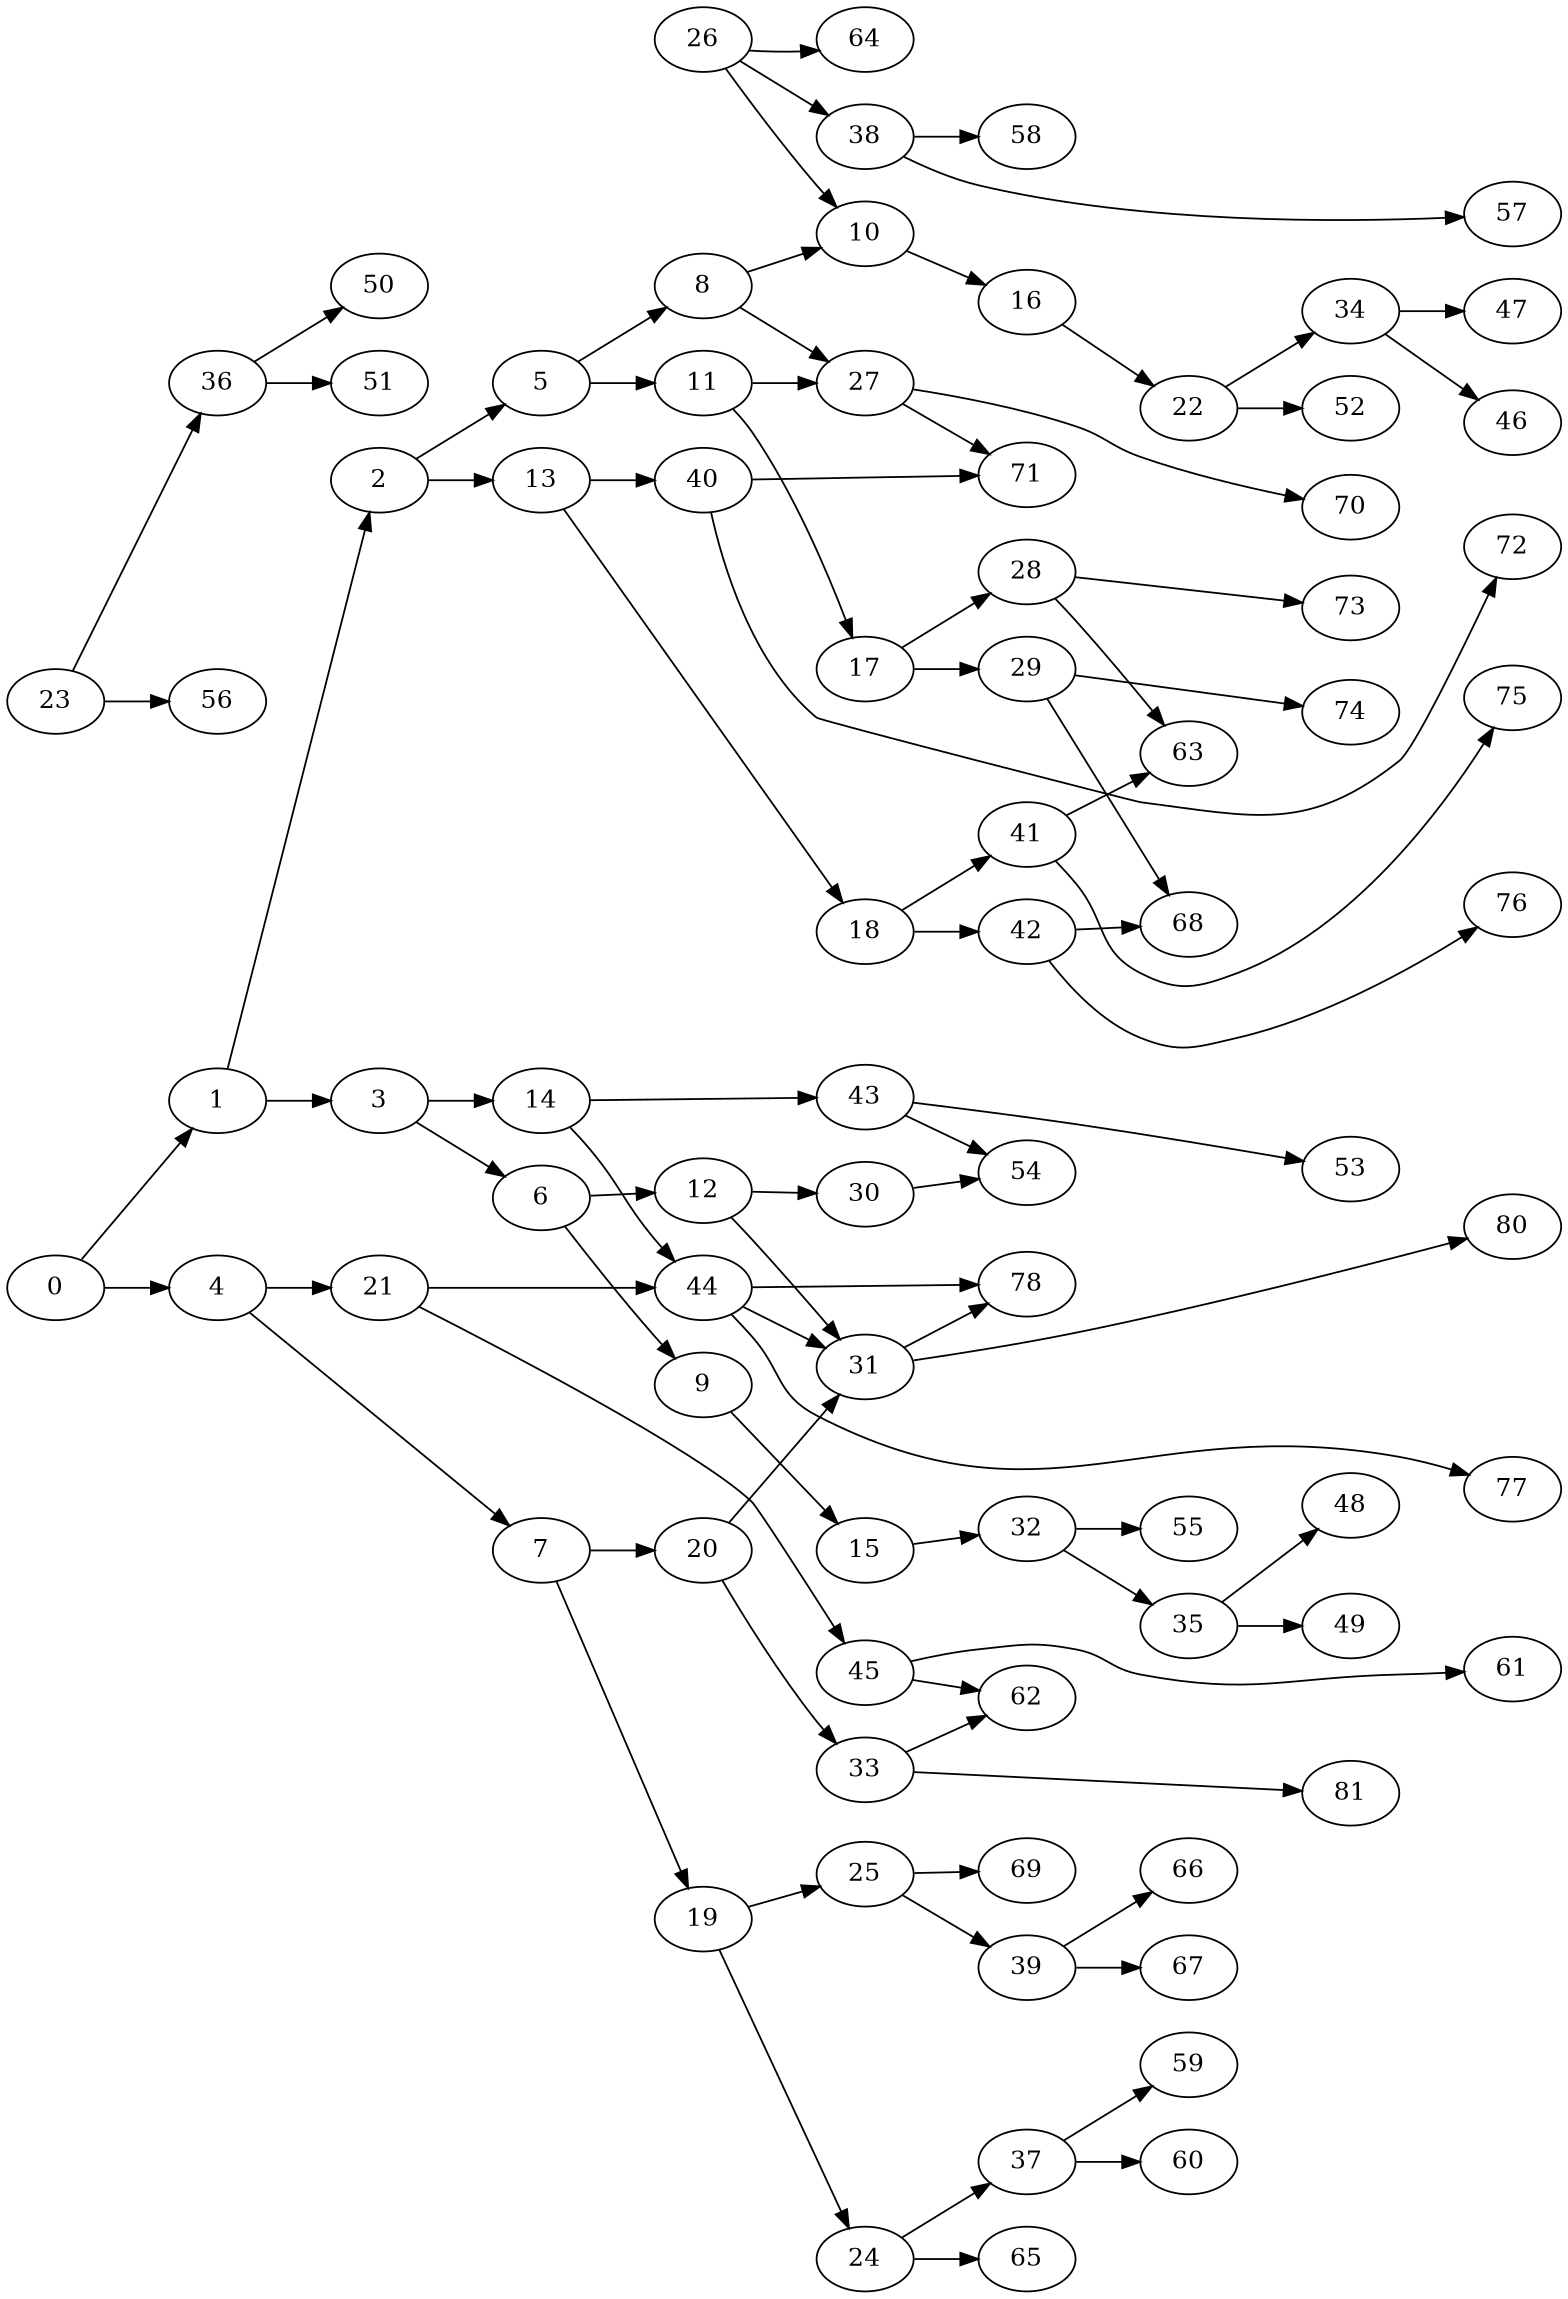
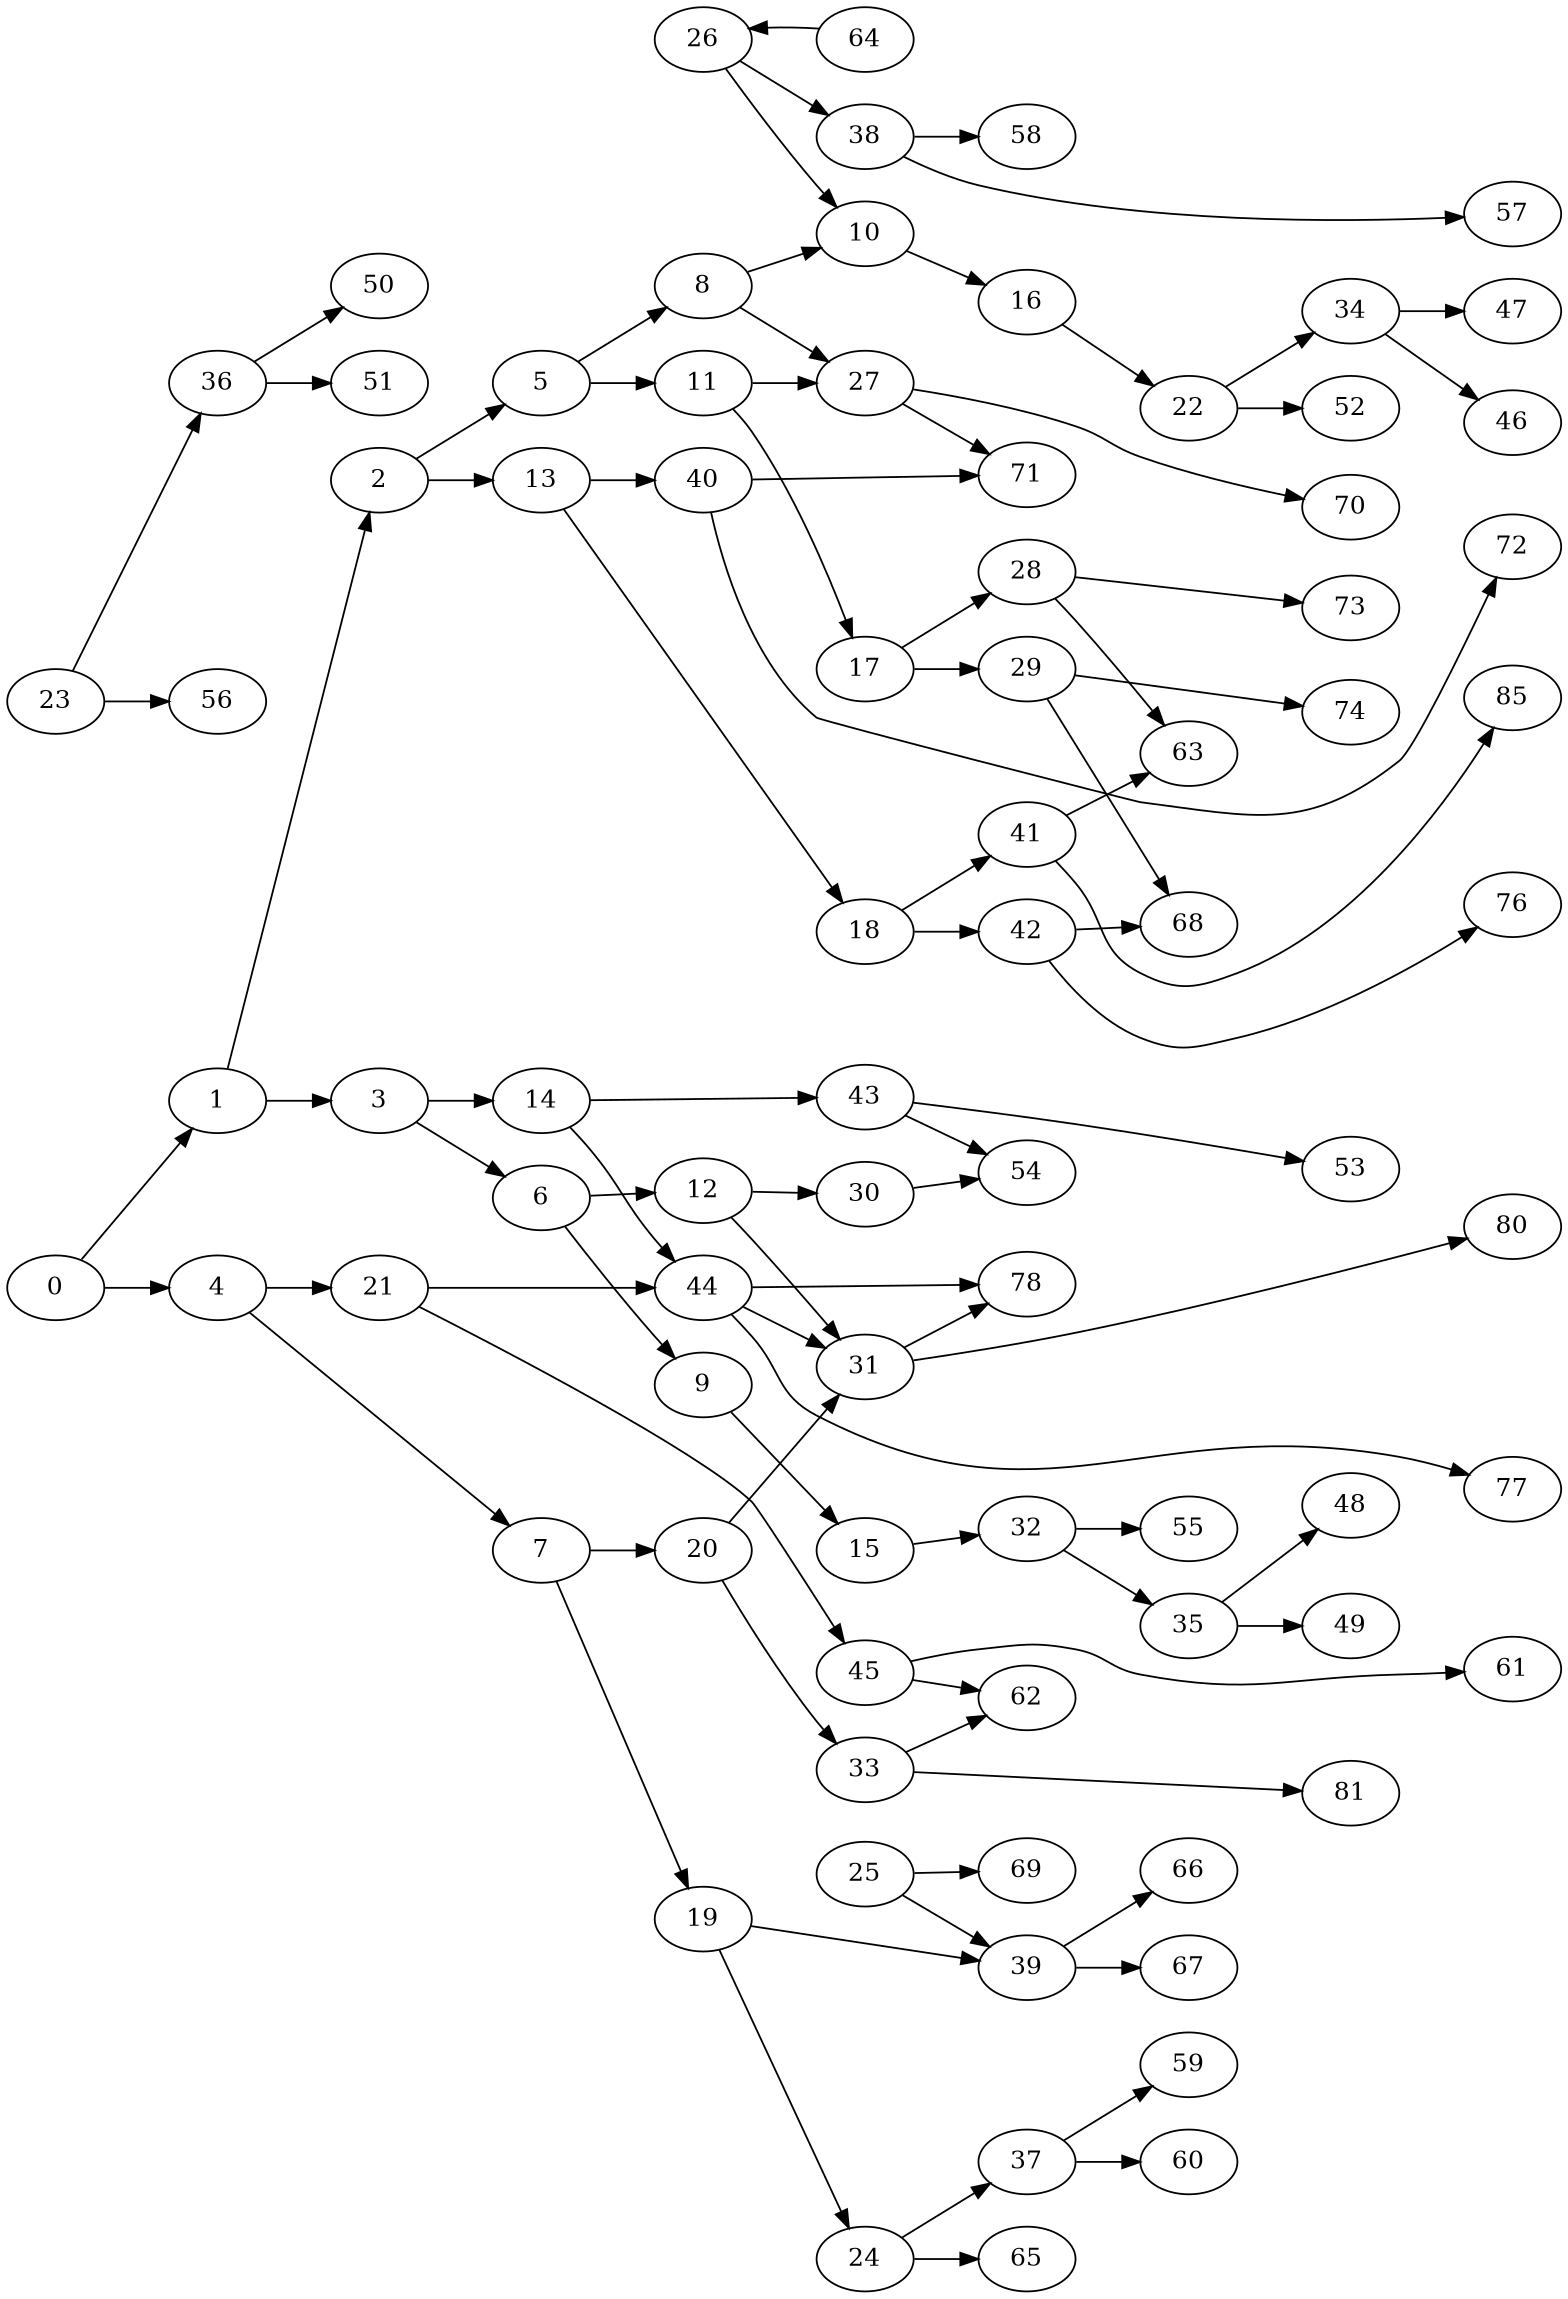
(775, 52) -> (793, 28)
(1513, 698) -> (1513, 698)
(775, 1899) -> (856, 1942)
